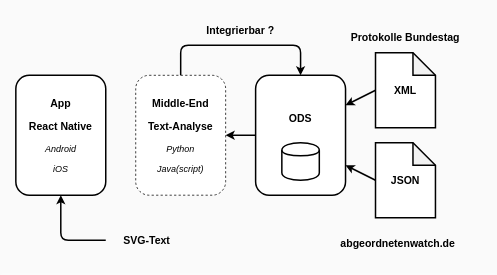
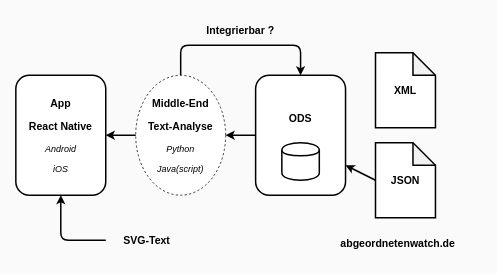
(405, 38) -> none
(364, 96) -> none
none -> (124, 135)
(180, 135) -> (180, 135)
